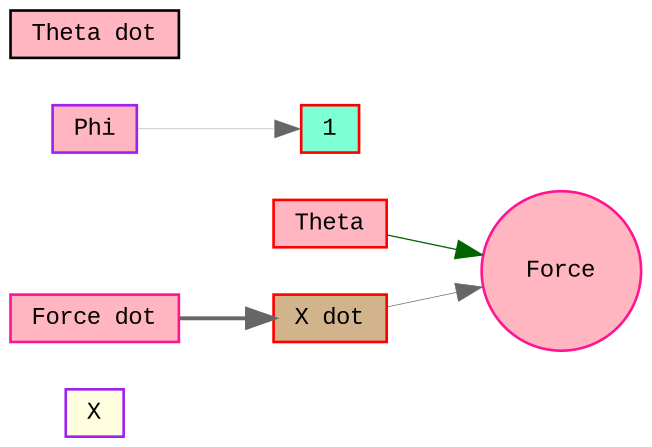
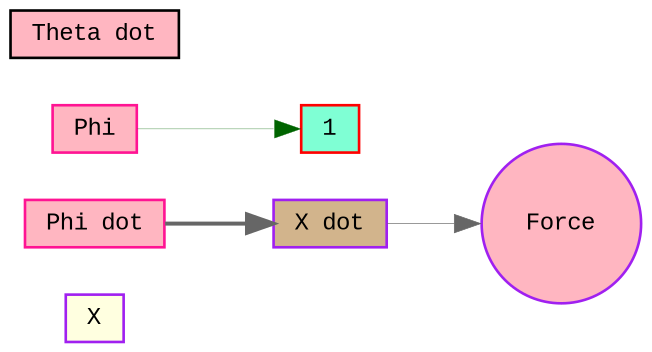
(95, 129) -> (95, 129)
(206, 129) -> (206, 129)
(330, 224) -> none
(561, 271) -> (561, 224)
(95, 318) -> (95, 224)
(330, 318) -> (330, 224)
